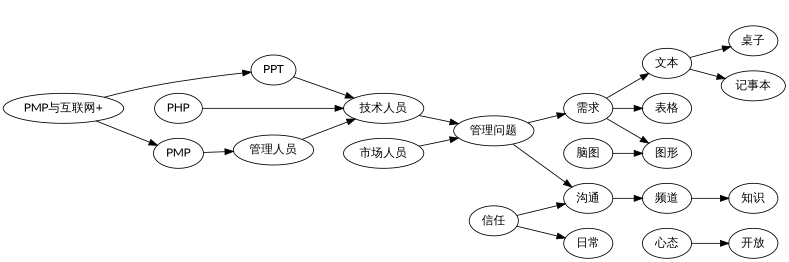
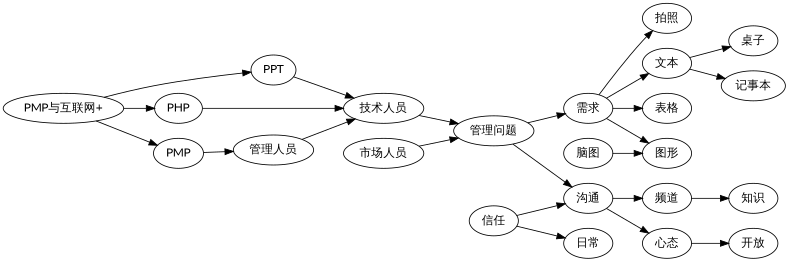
none -> (667, 18)
none -> (135, 108)
none -> (624, 219)
